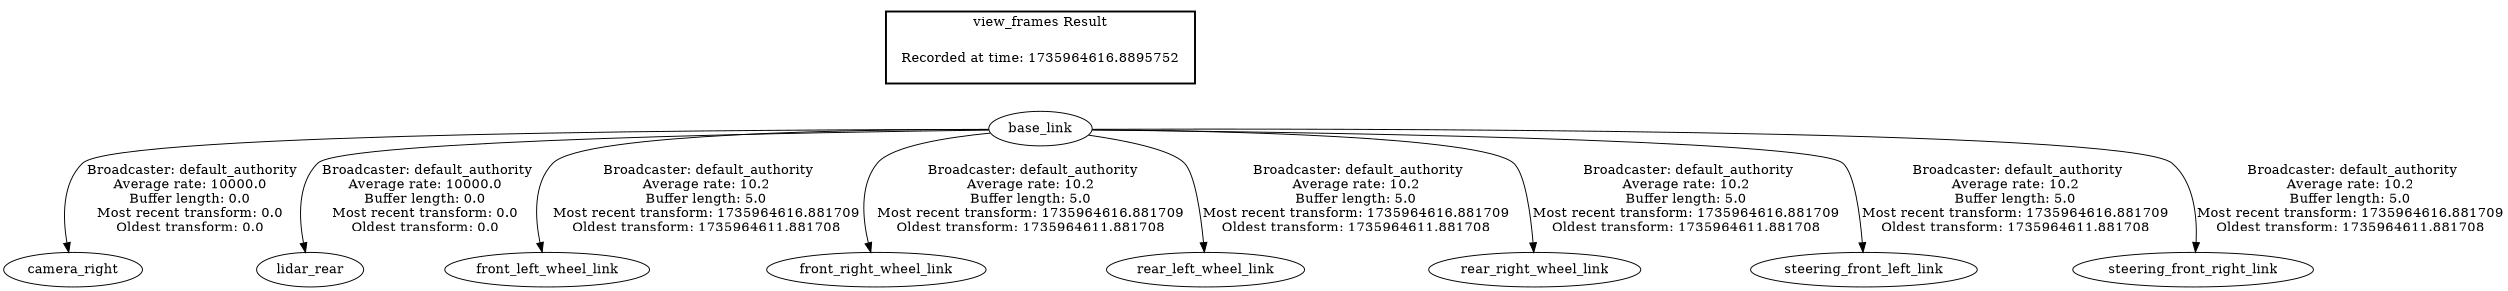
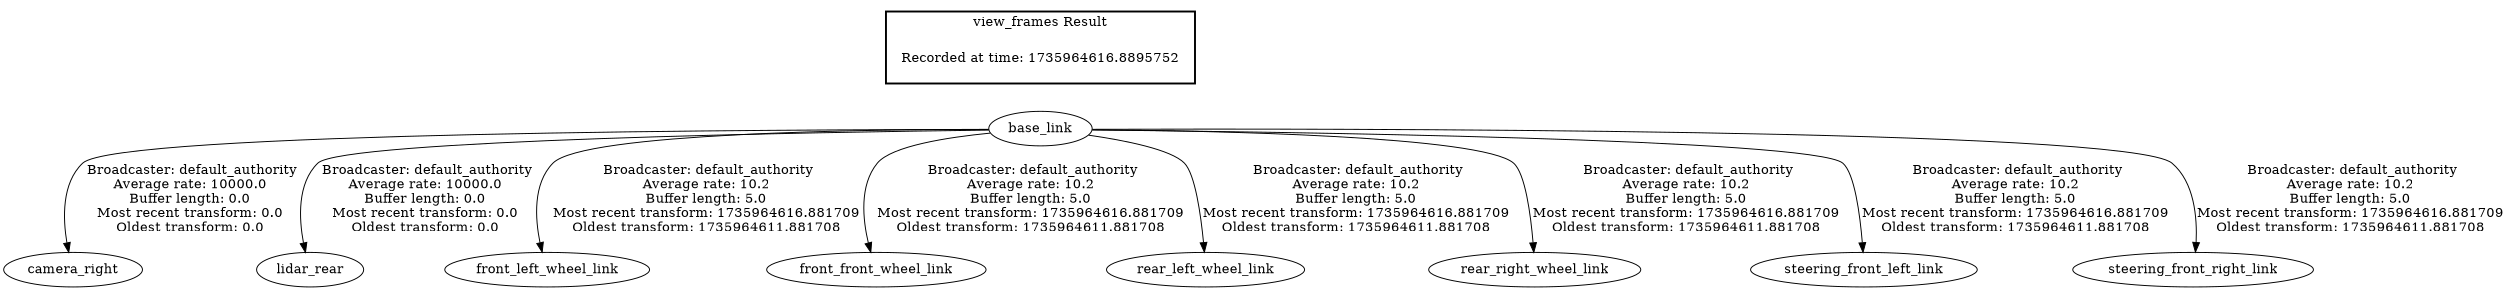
(876, 270) -> (876, 270)
